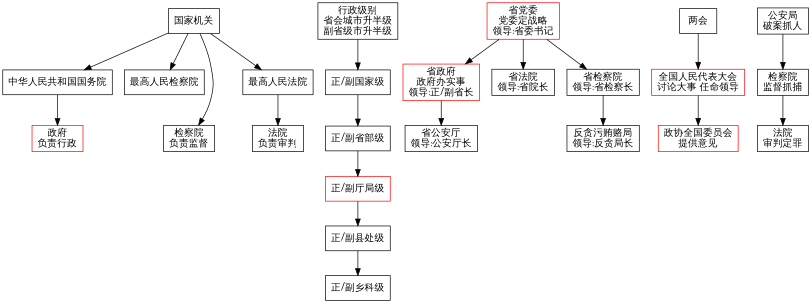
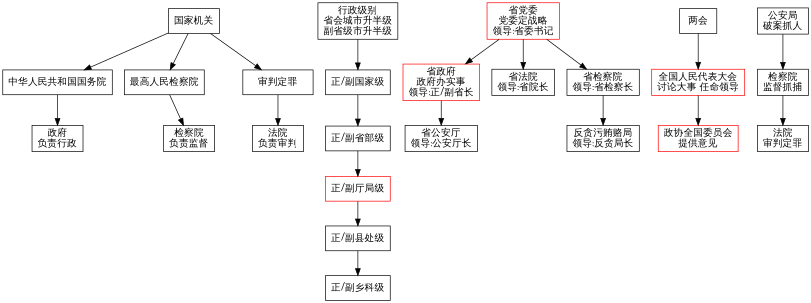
(213, 76) -> (175, 107)
(278, 82) -> (278, 82)
(58, 138) -> (58, 138)
